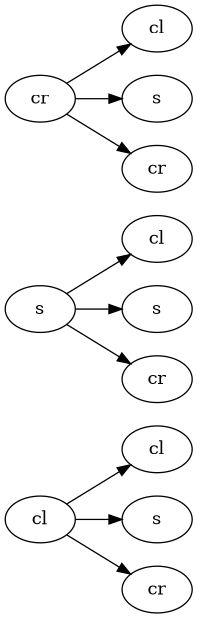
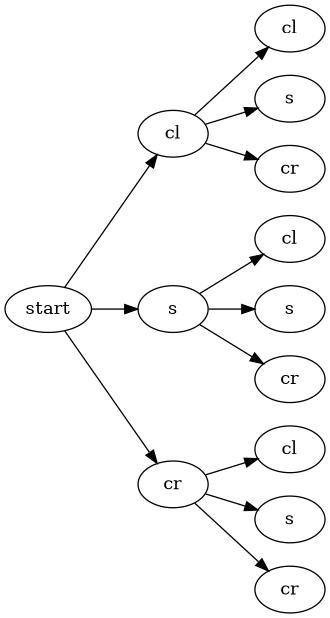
none -> (48, 309)
